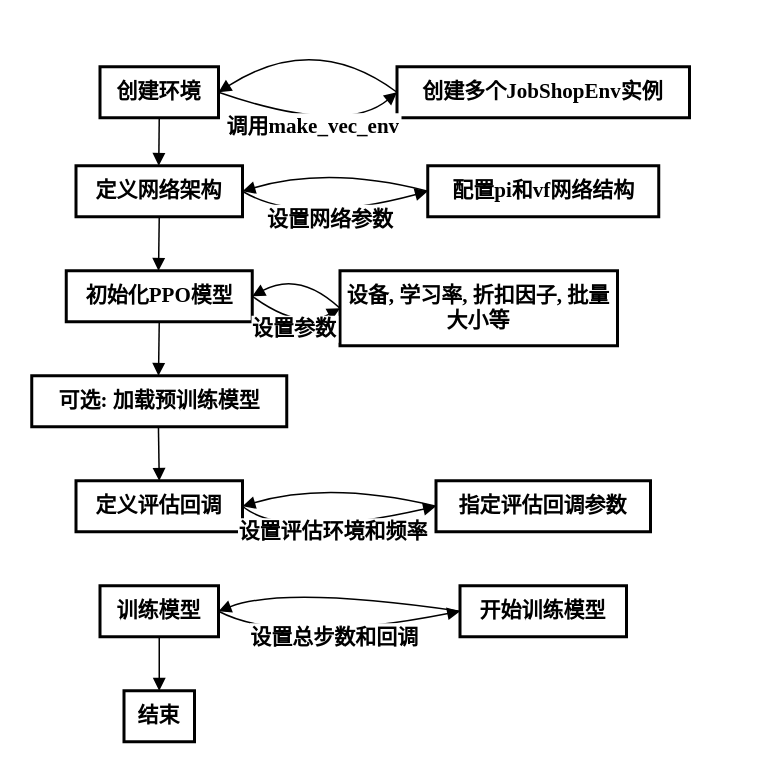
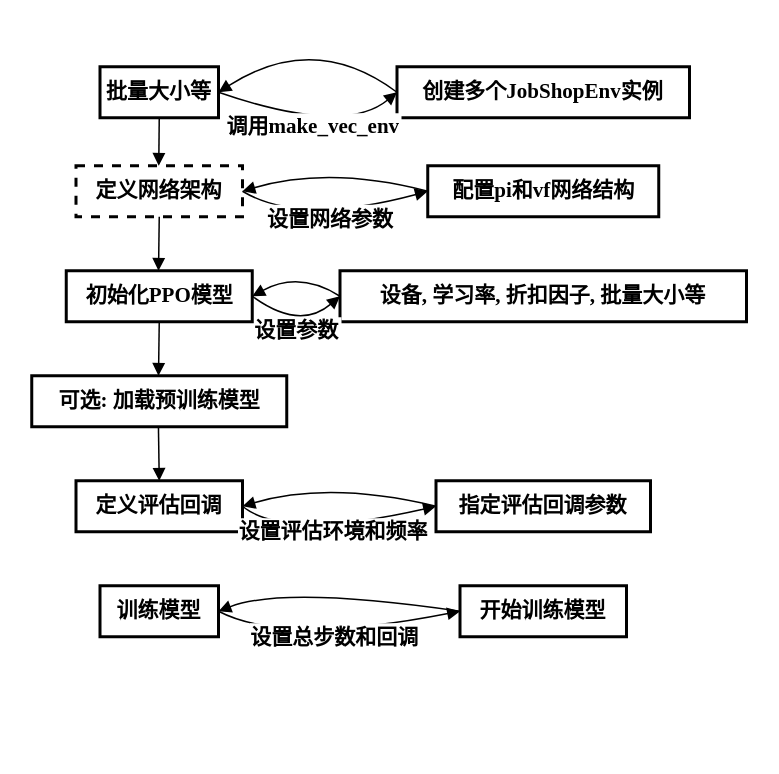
(159, 92) -> (159, 92)
(159, 191) -> (159, 191)
(479, 308) -> (543, 296)
(159, 658) -> none
(159, 716) -> none
